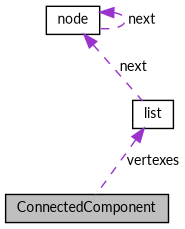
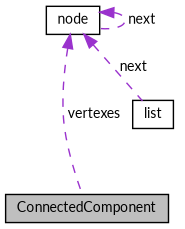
(116, 167) -> (64, 123)
